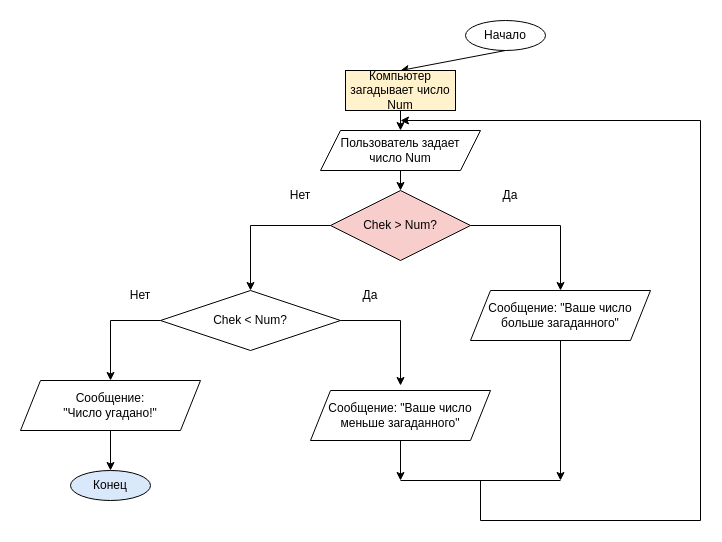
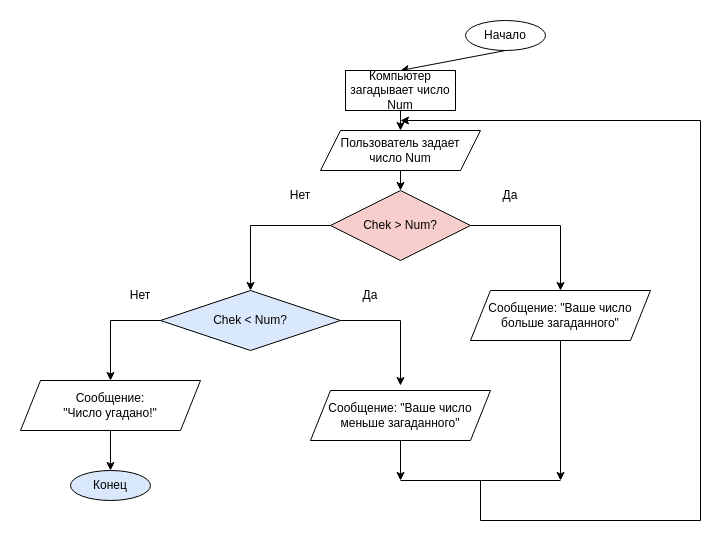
(401, 91) -> (401, 91)
(251, 321) -> (251, 321)
